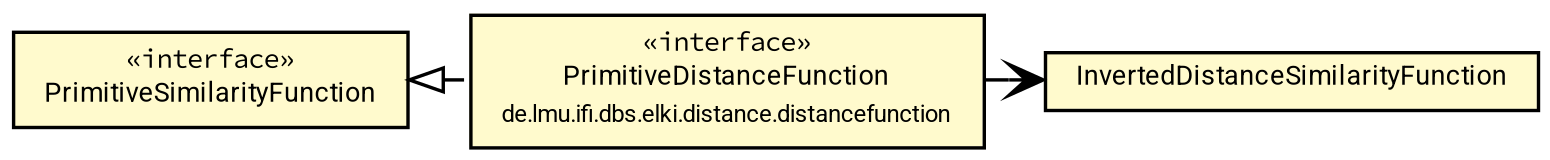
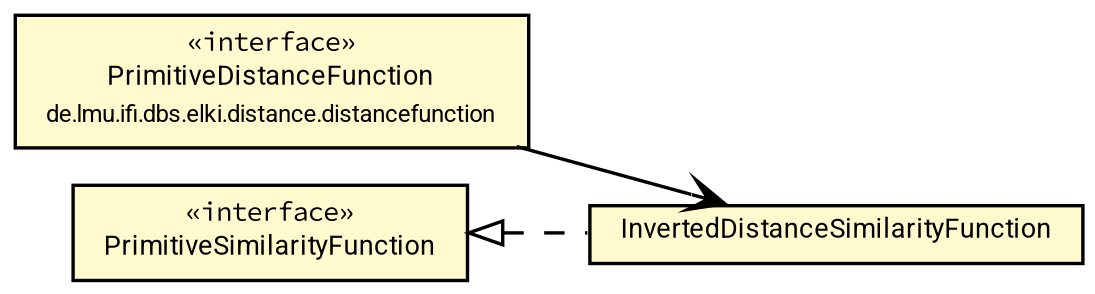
(456, 80) -> (545, 233)
